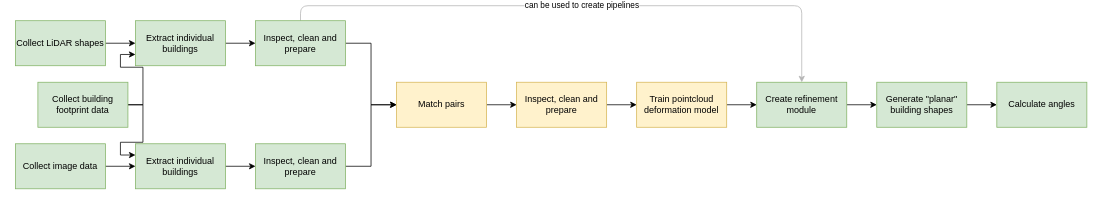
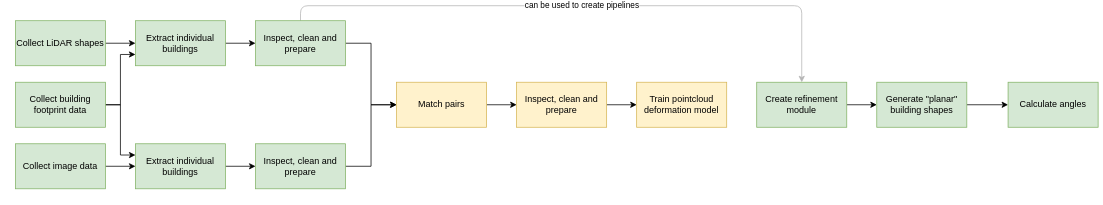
(83, 105) -> (60, 105)
(738, 105) -> none
(1041, 105) -> (1053, 105)
